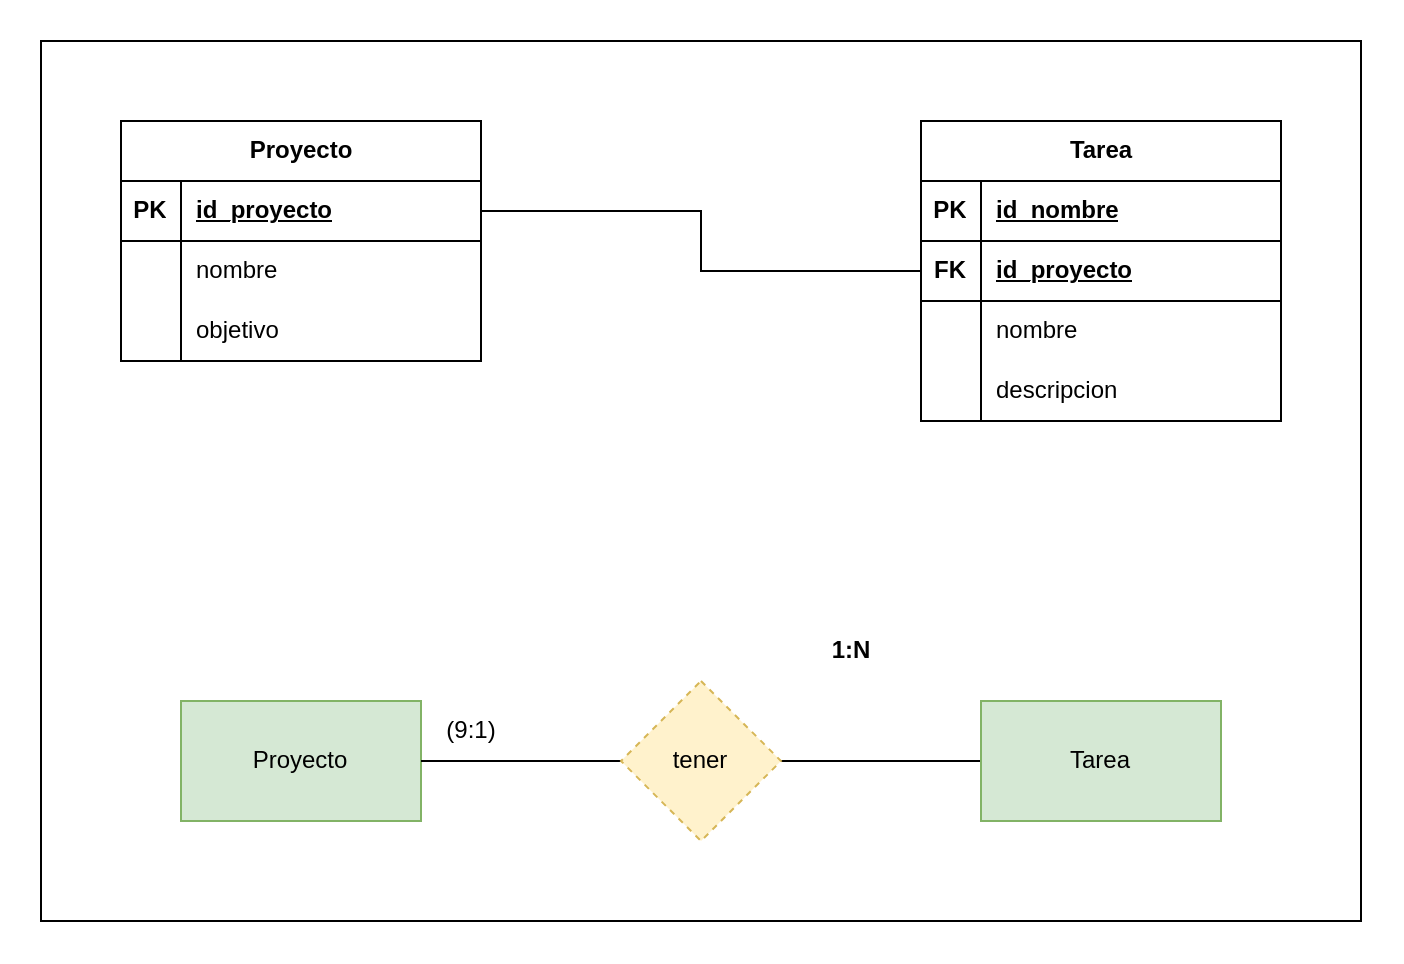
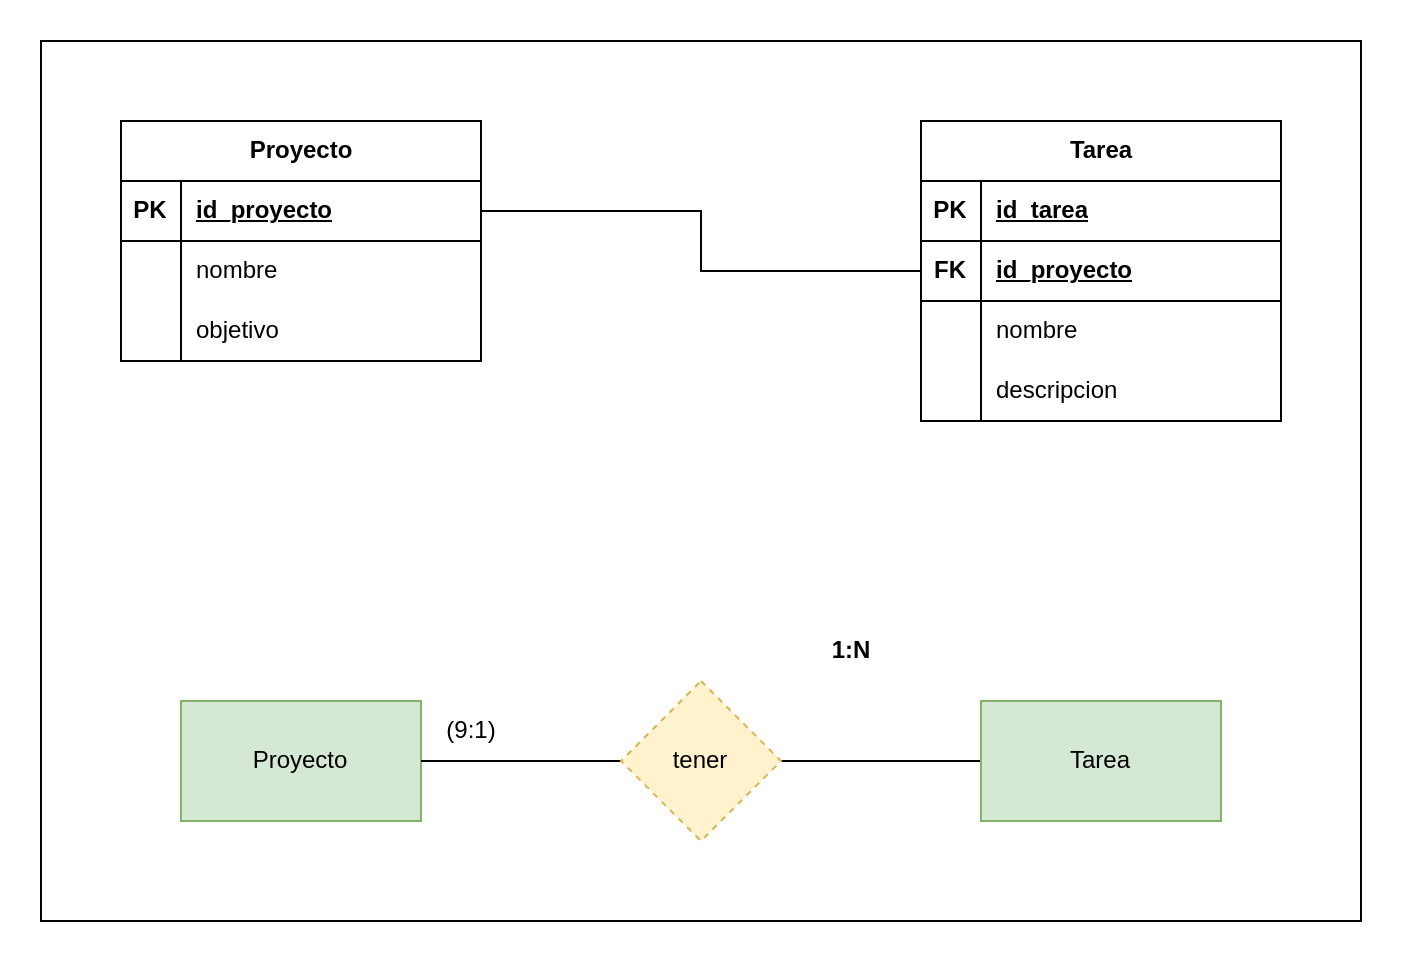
(1054, 211) -> (1048, 211)
